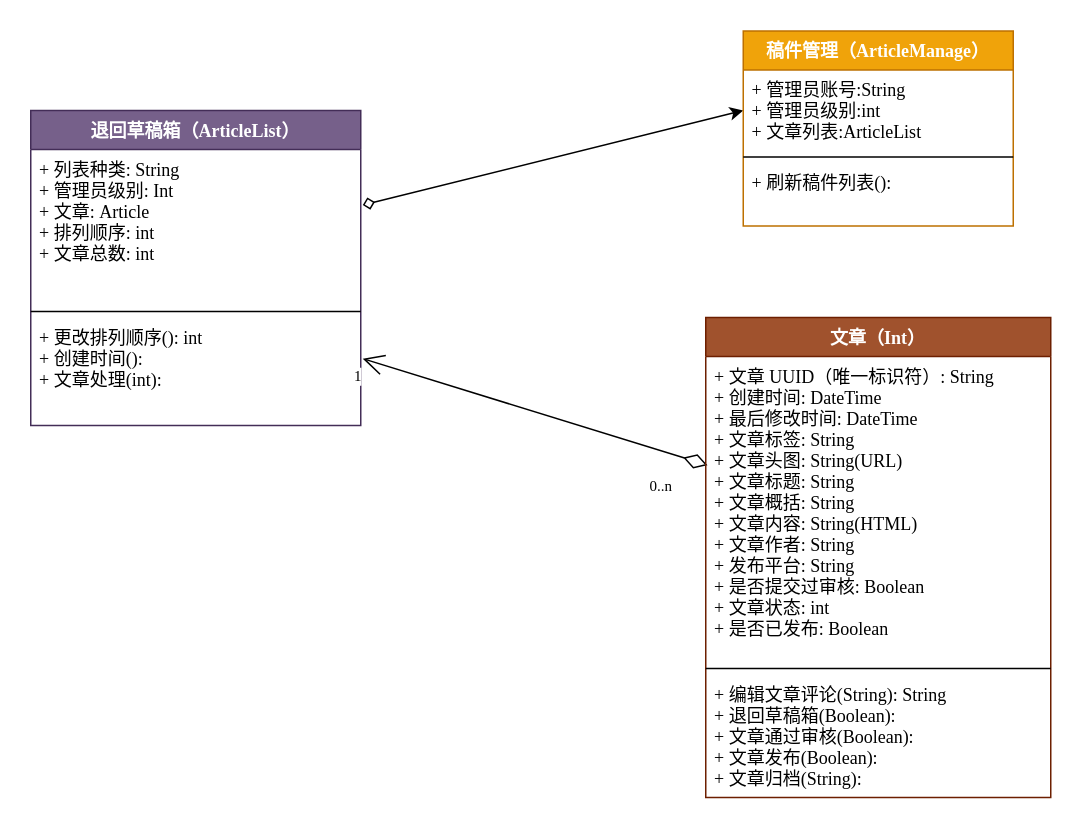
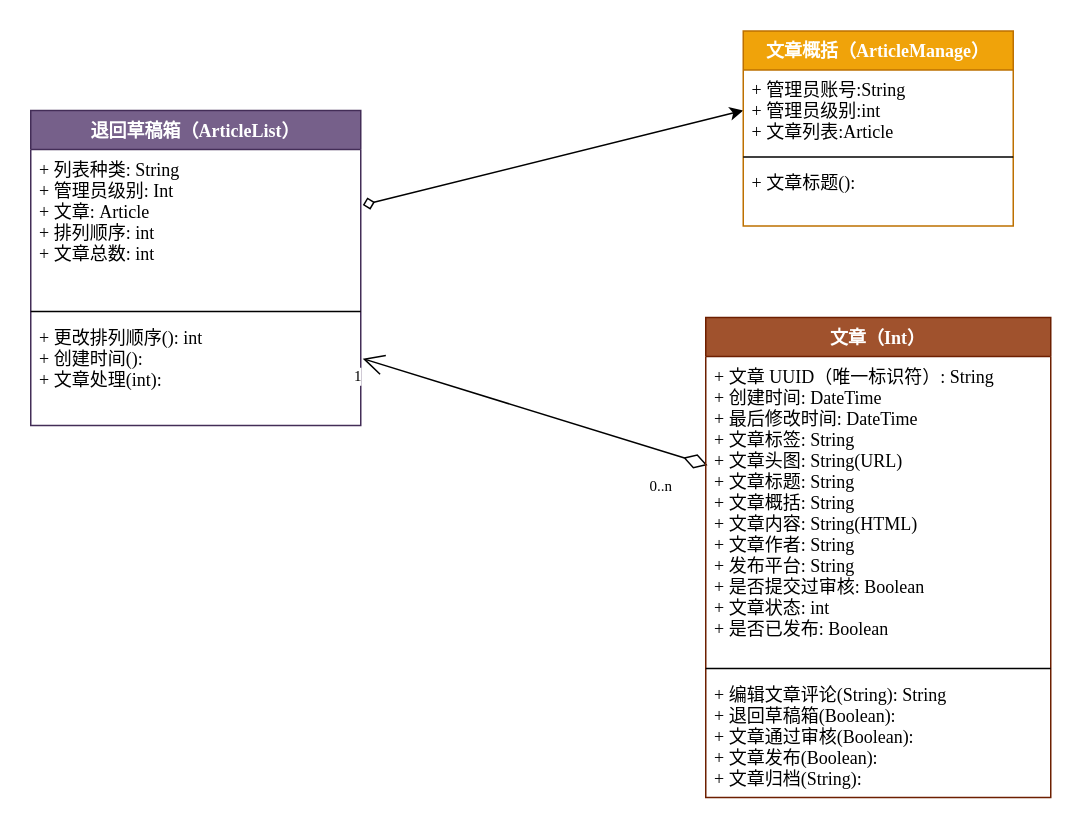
(878, 51) -> (878, 51)
(835, 90) -> (835, 90)
(826, 183) -> (808, 183)
